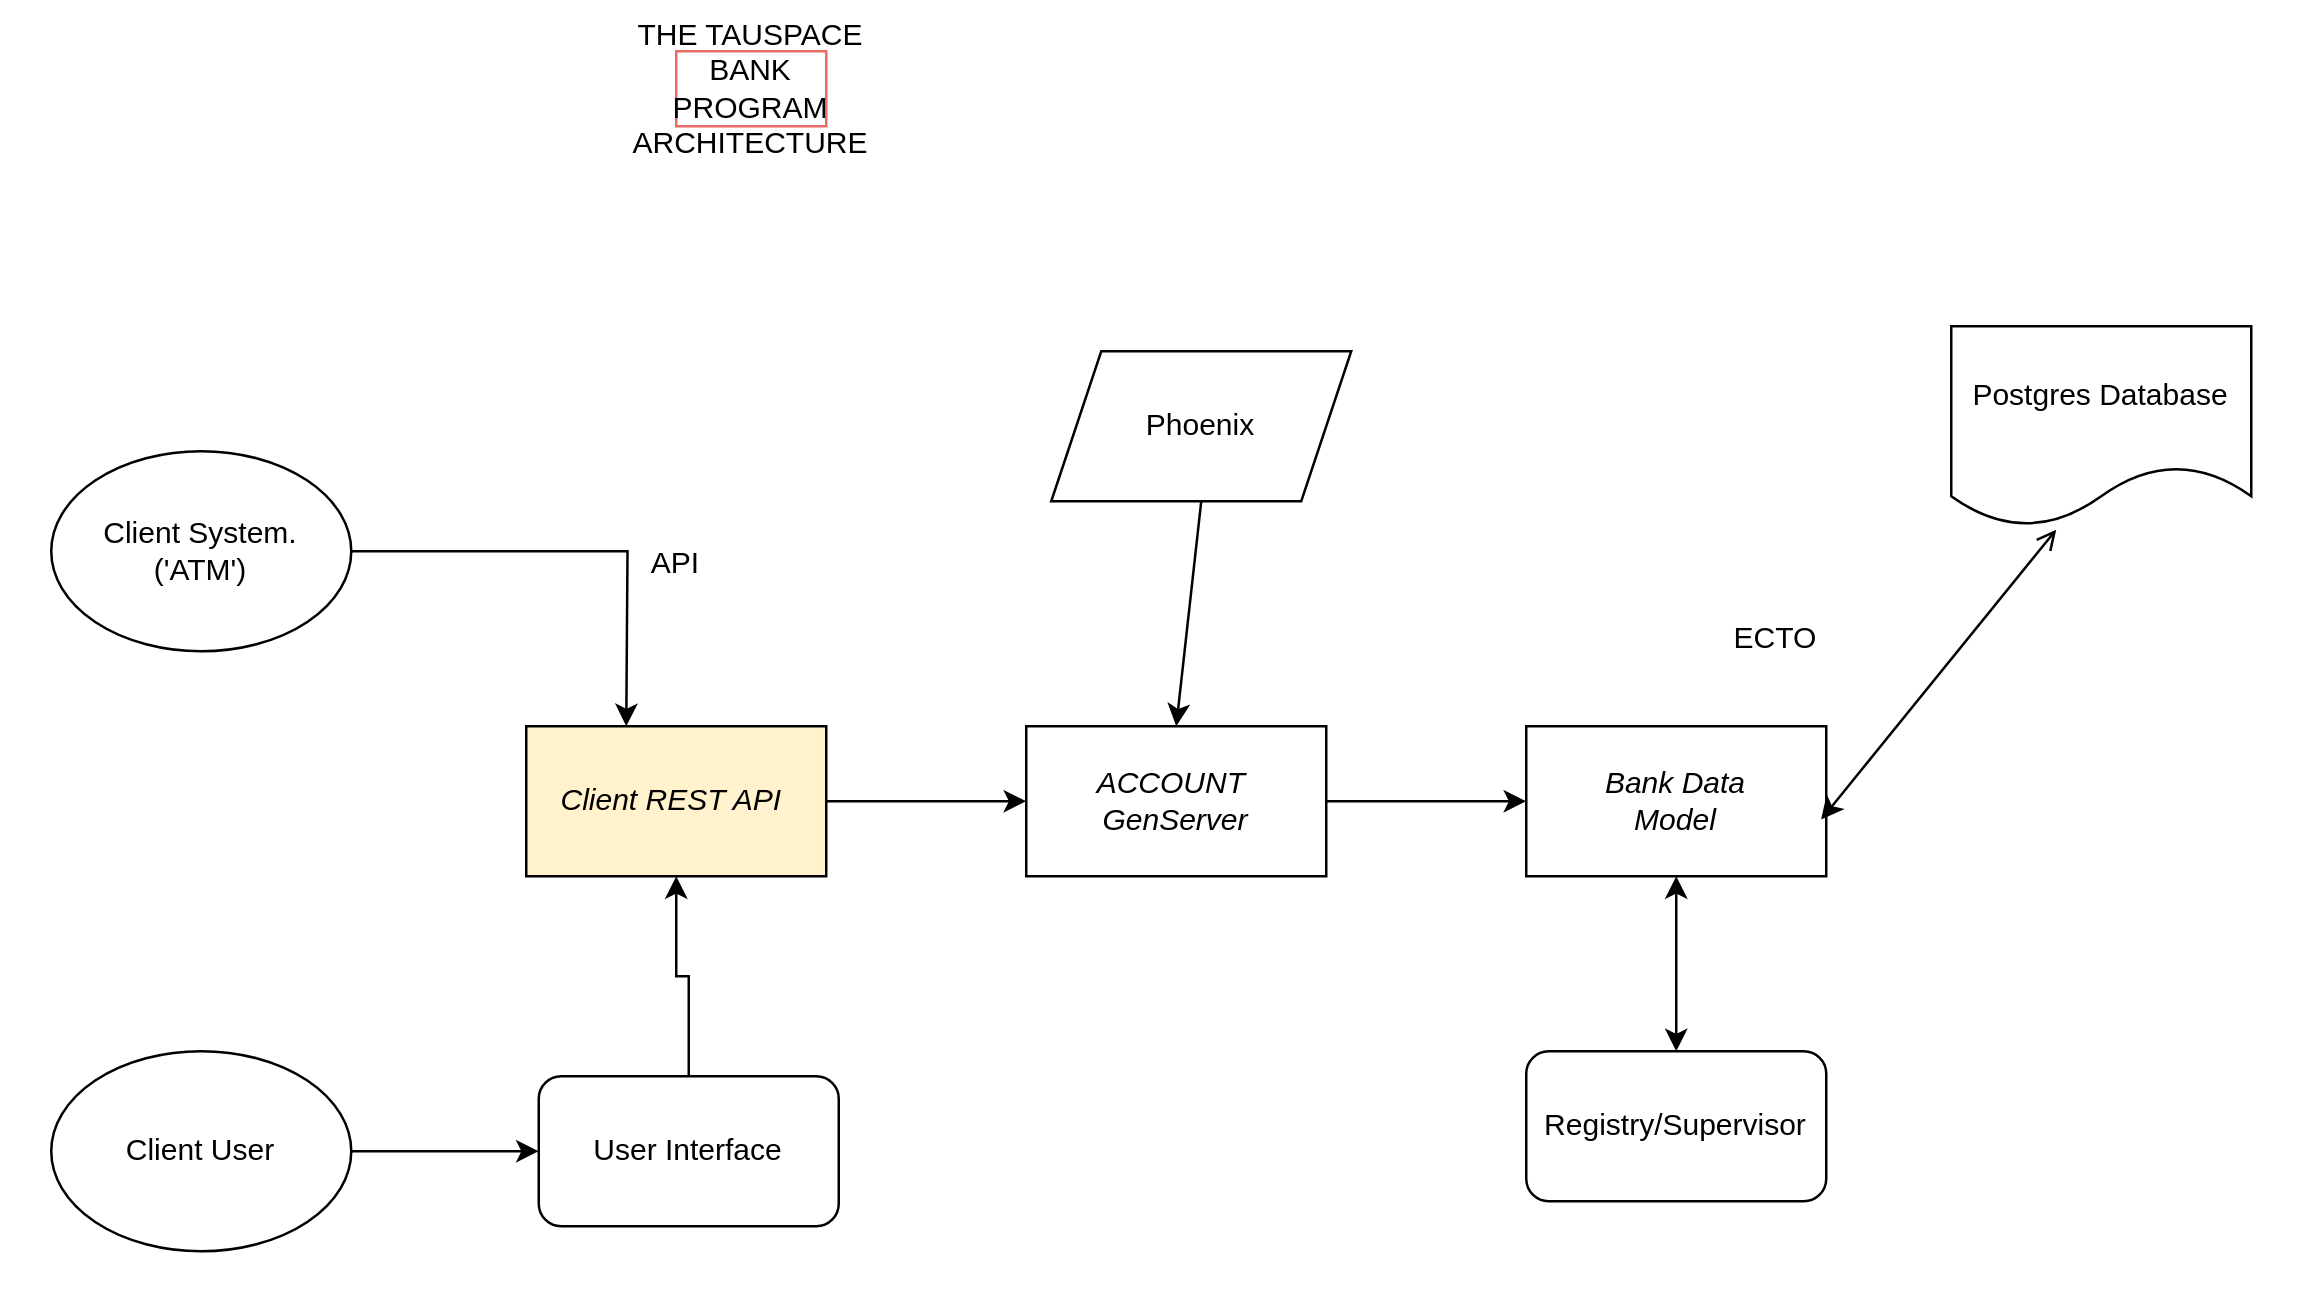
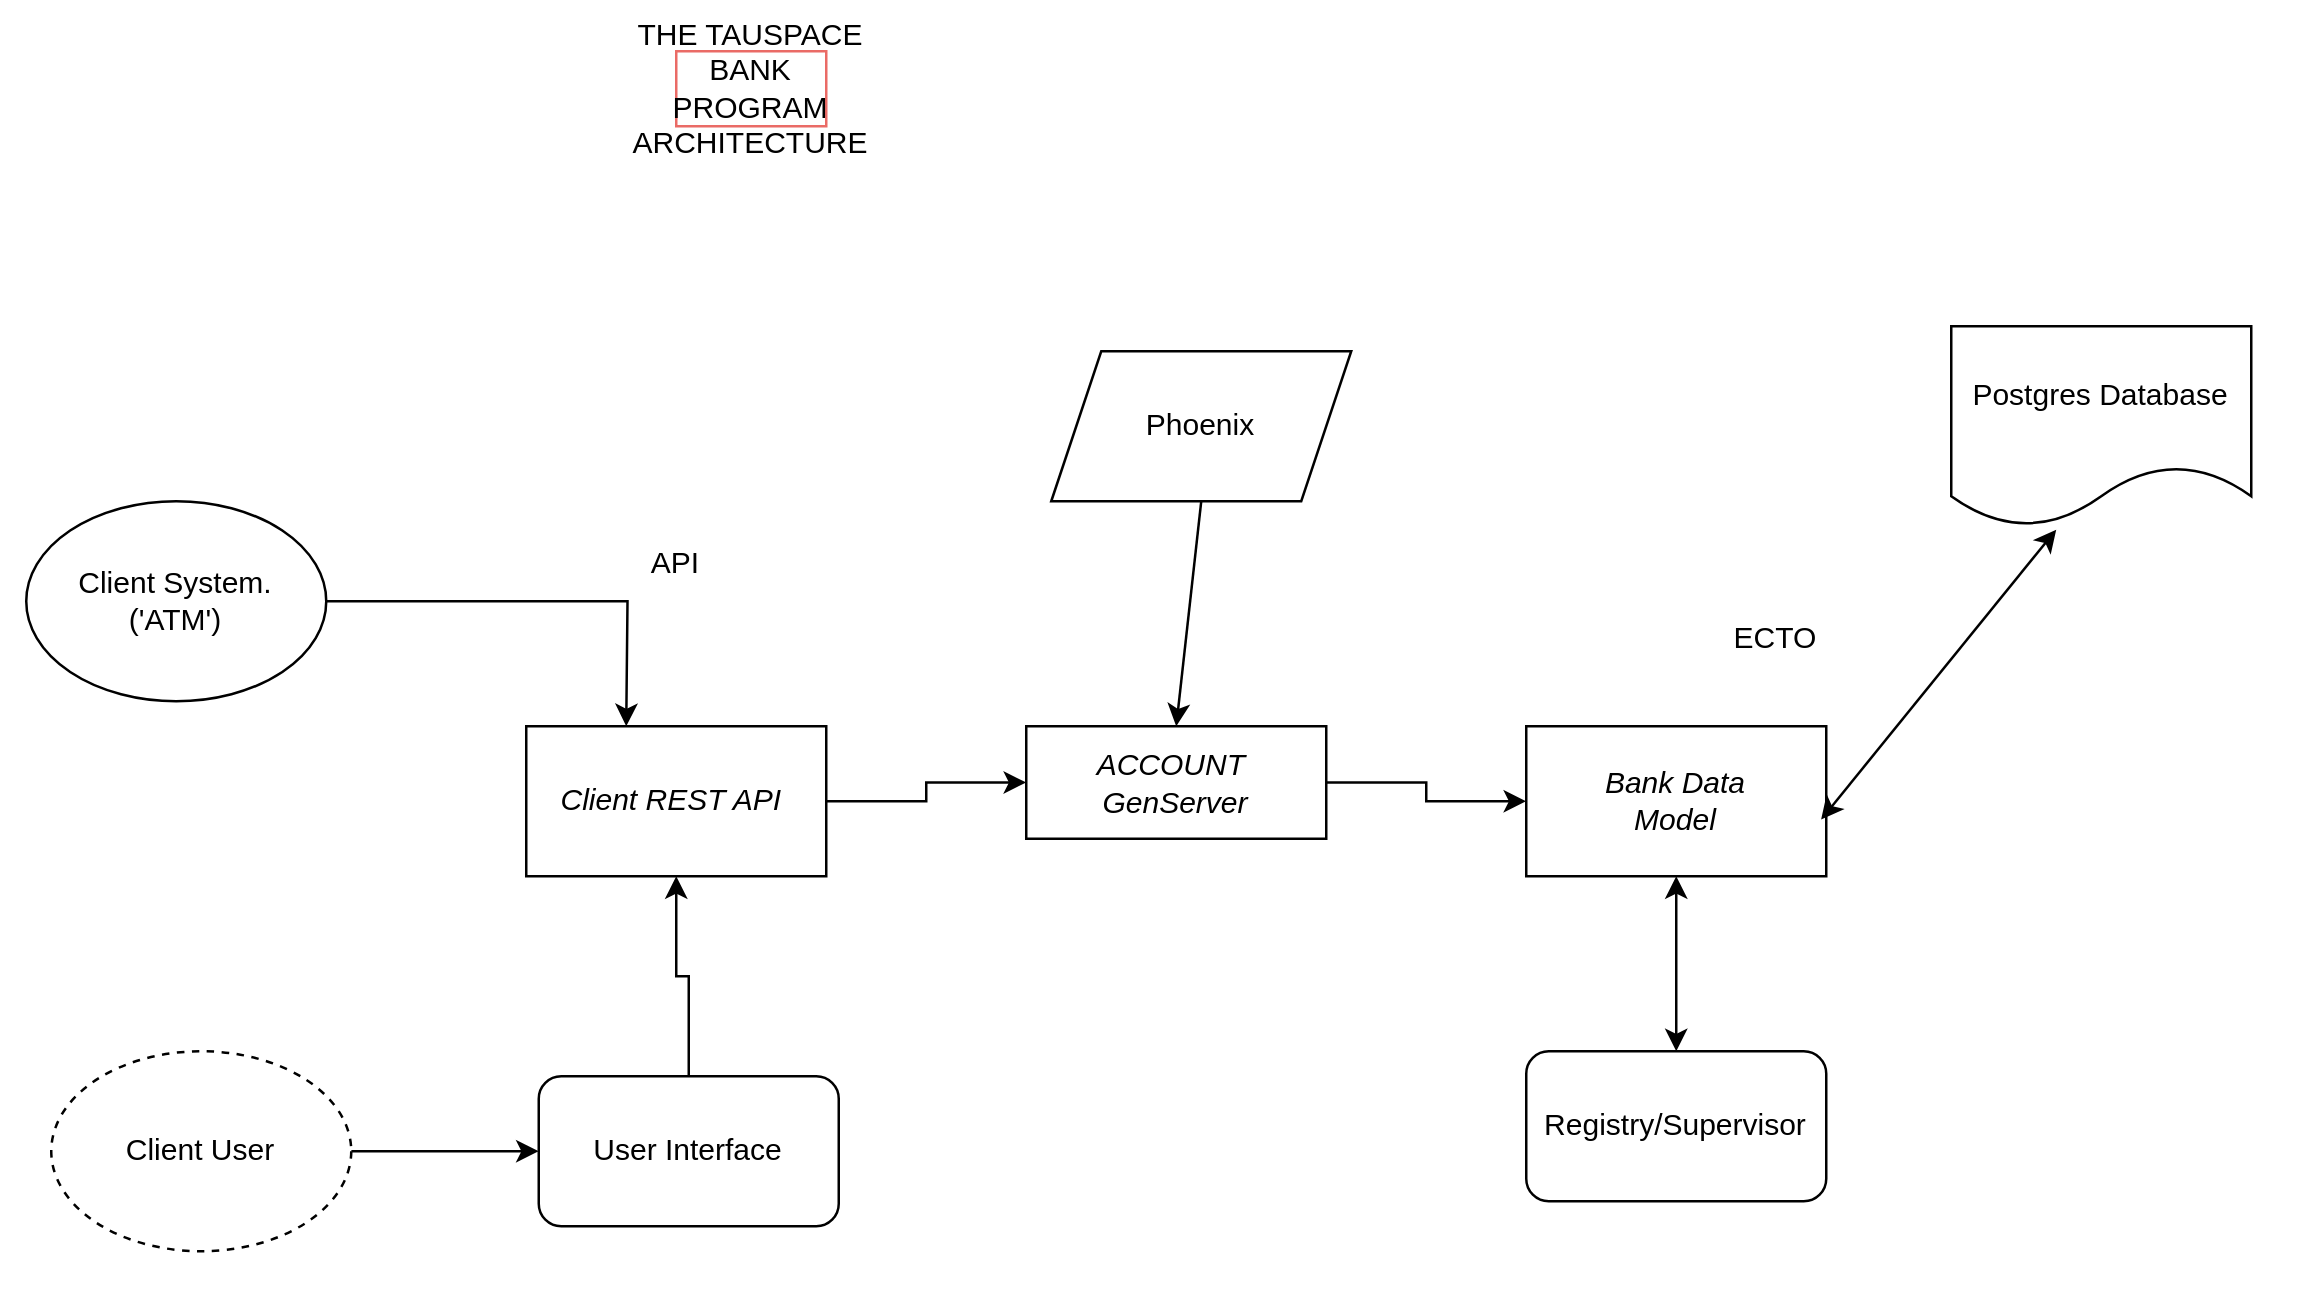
(2048, 540) -> (2045, 544)
(201, 551) -> (176, 601)
(676, 801) -> (676, 801)
(1176, 801) -> (1176, 783)
(201, 1151) -> (201, 1151)
